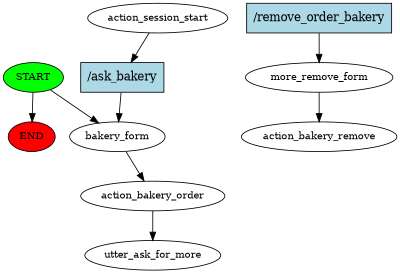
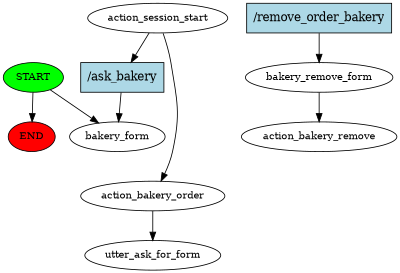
(319, 77) -> (319, 77)
(133, 163) -> (177, 104)
(153, 255) -> (153, 255)
